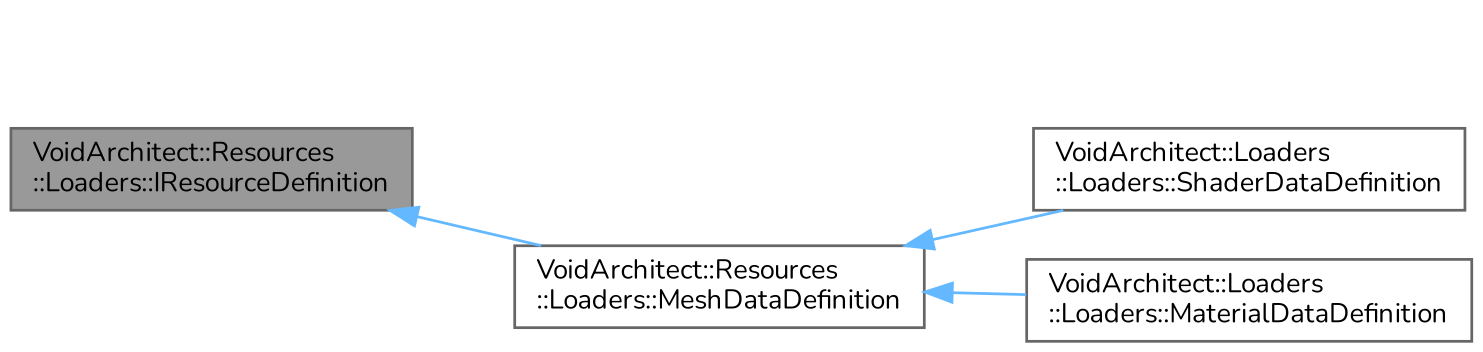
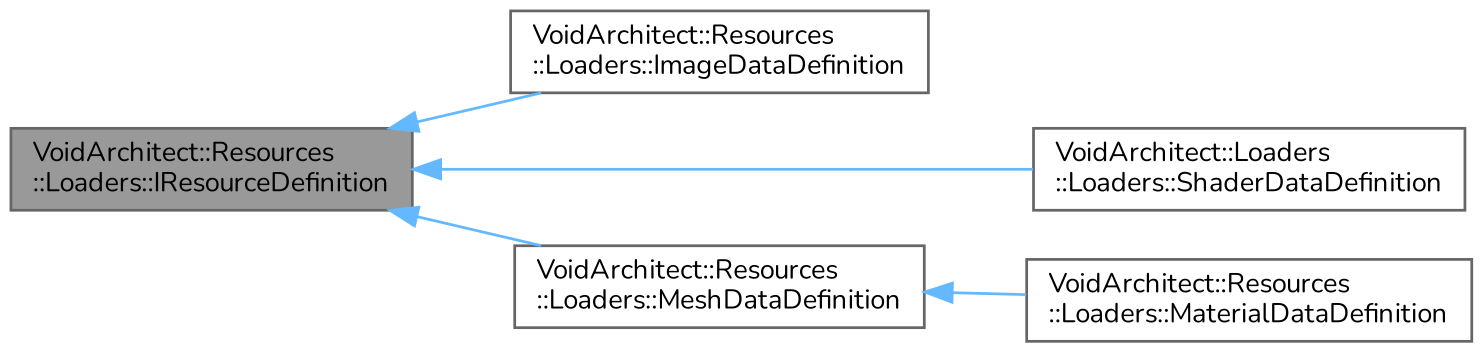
none -> (720, 52)
(998, 225) -> (737, 169)
(1249, 300) -> (1249, 300)
